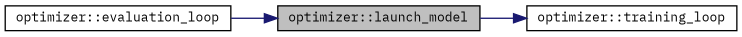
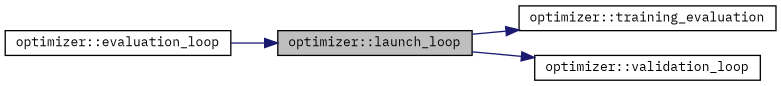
(379, 18) -> (375, 43)
(632, 18) -> (648, 18)
none -> (648, 68)
